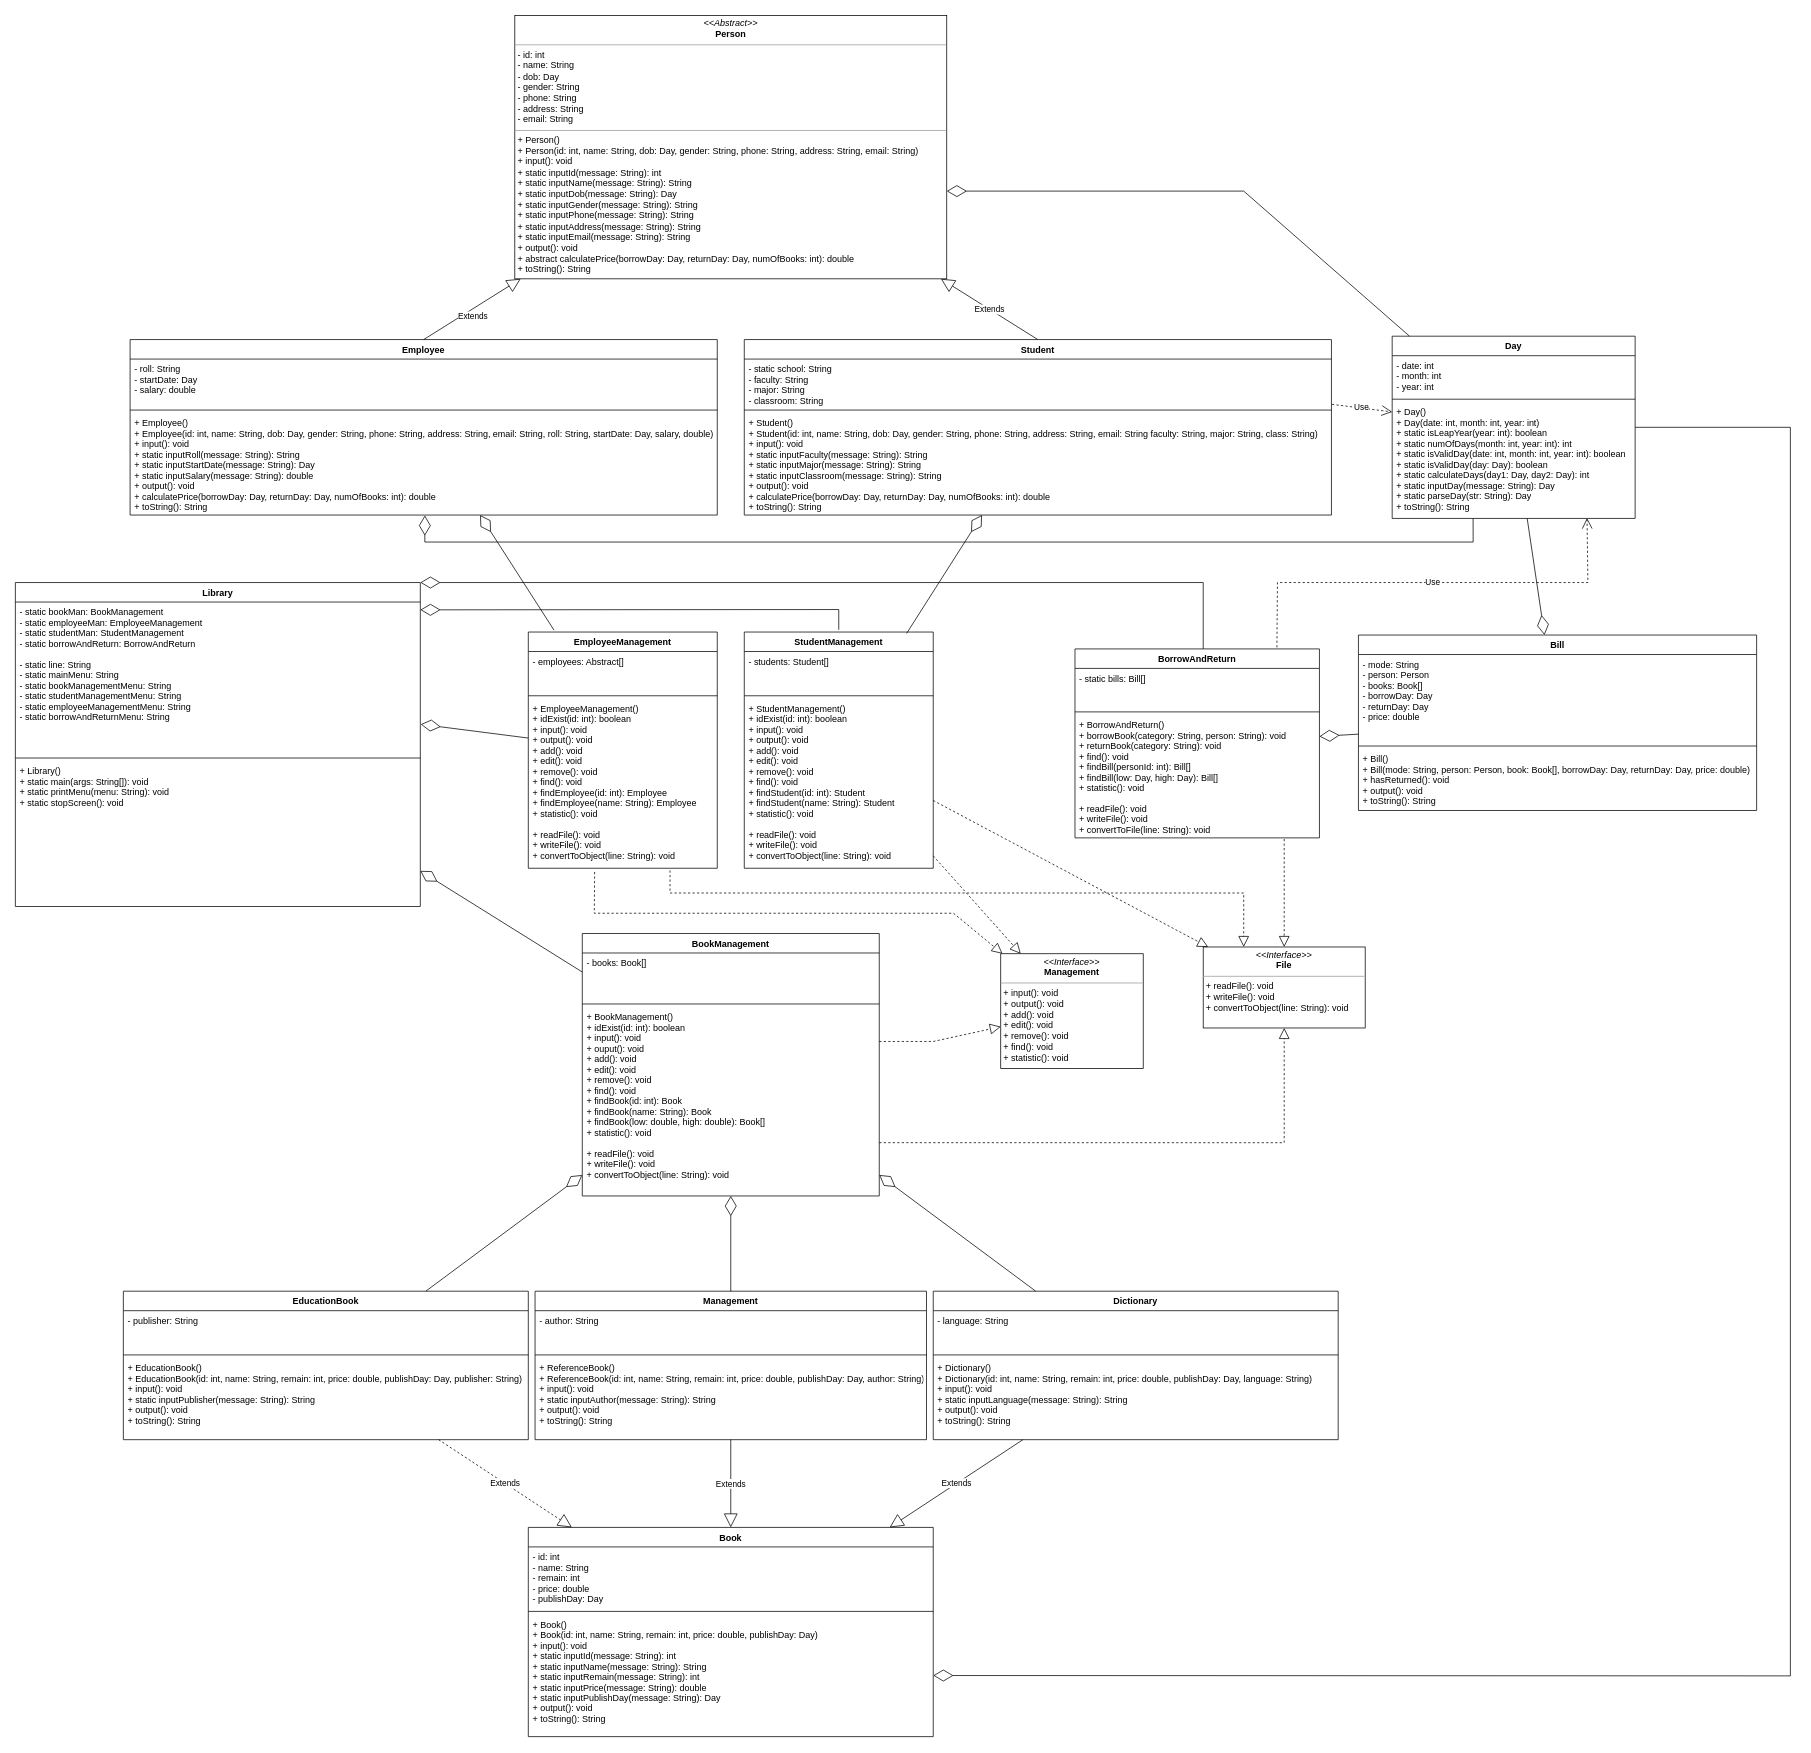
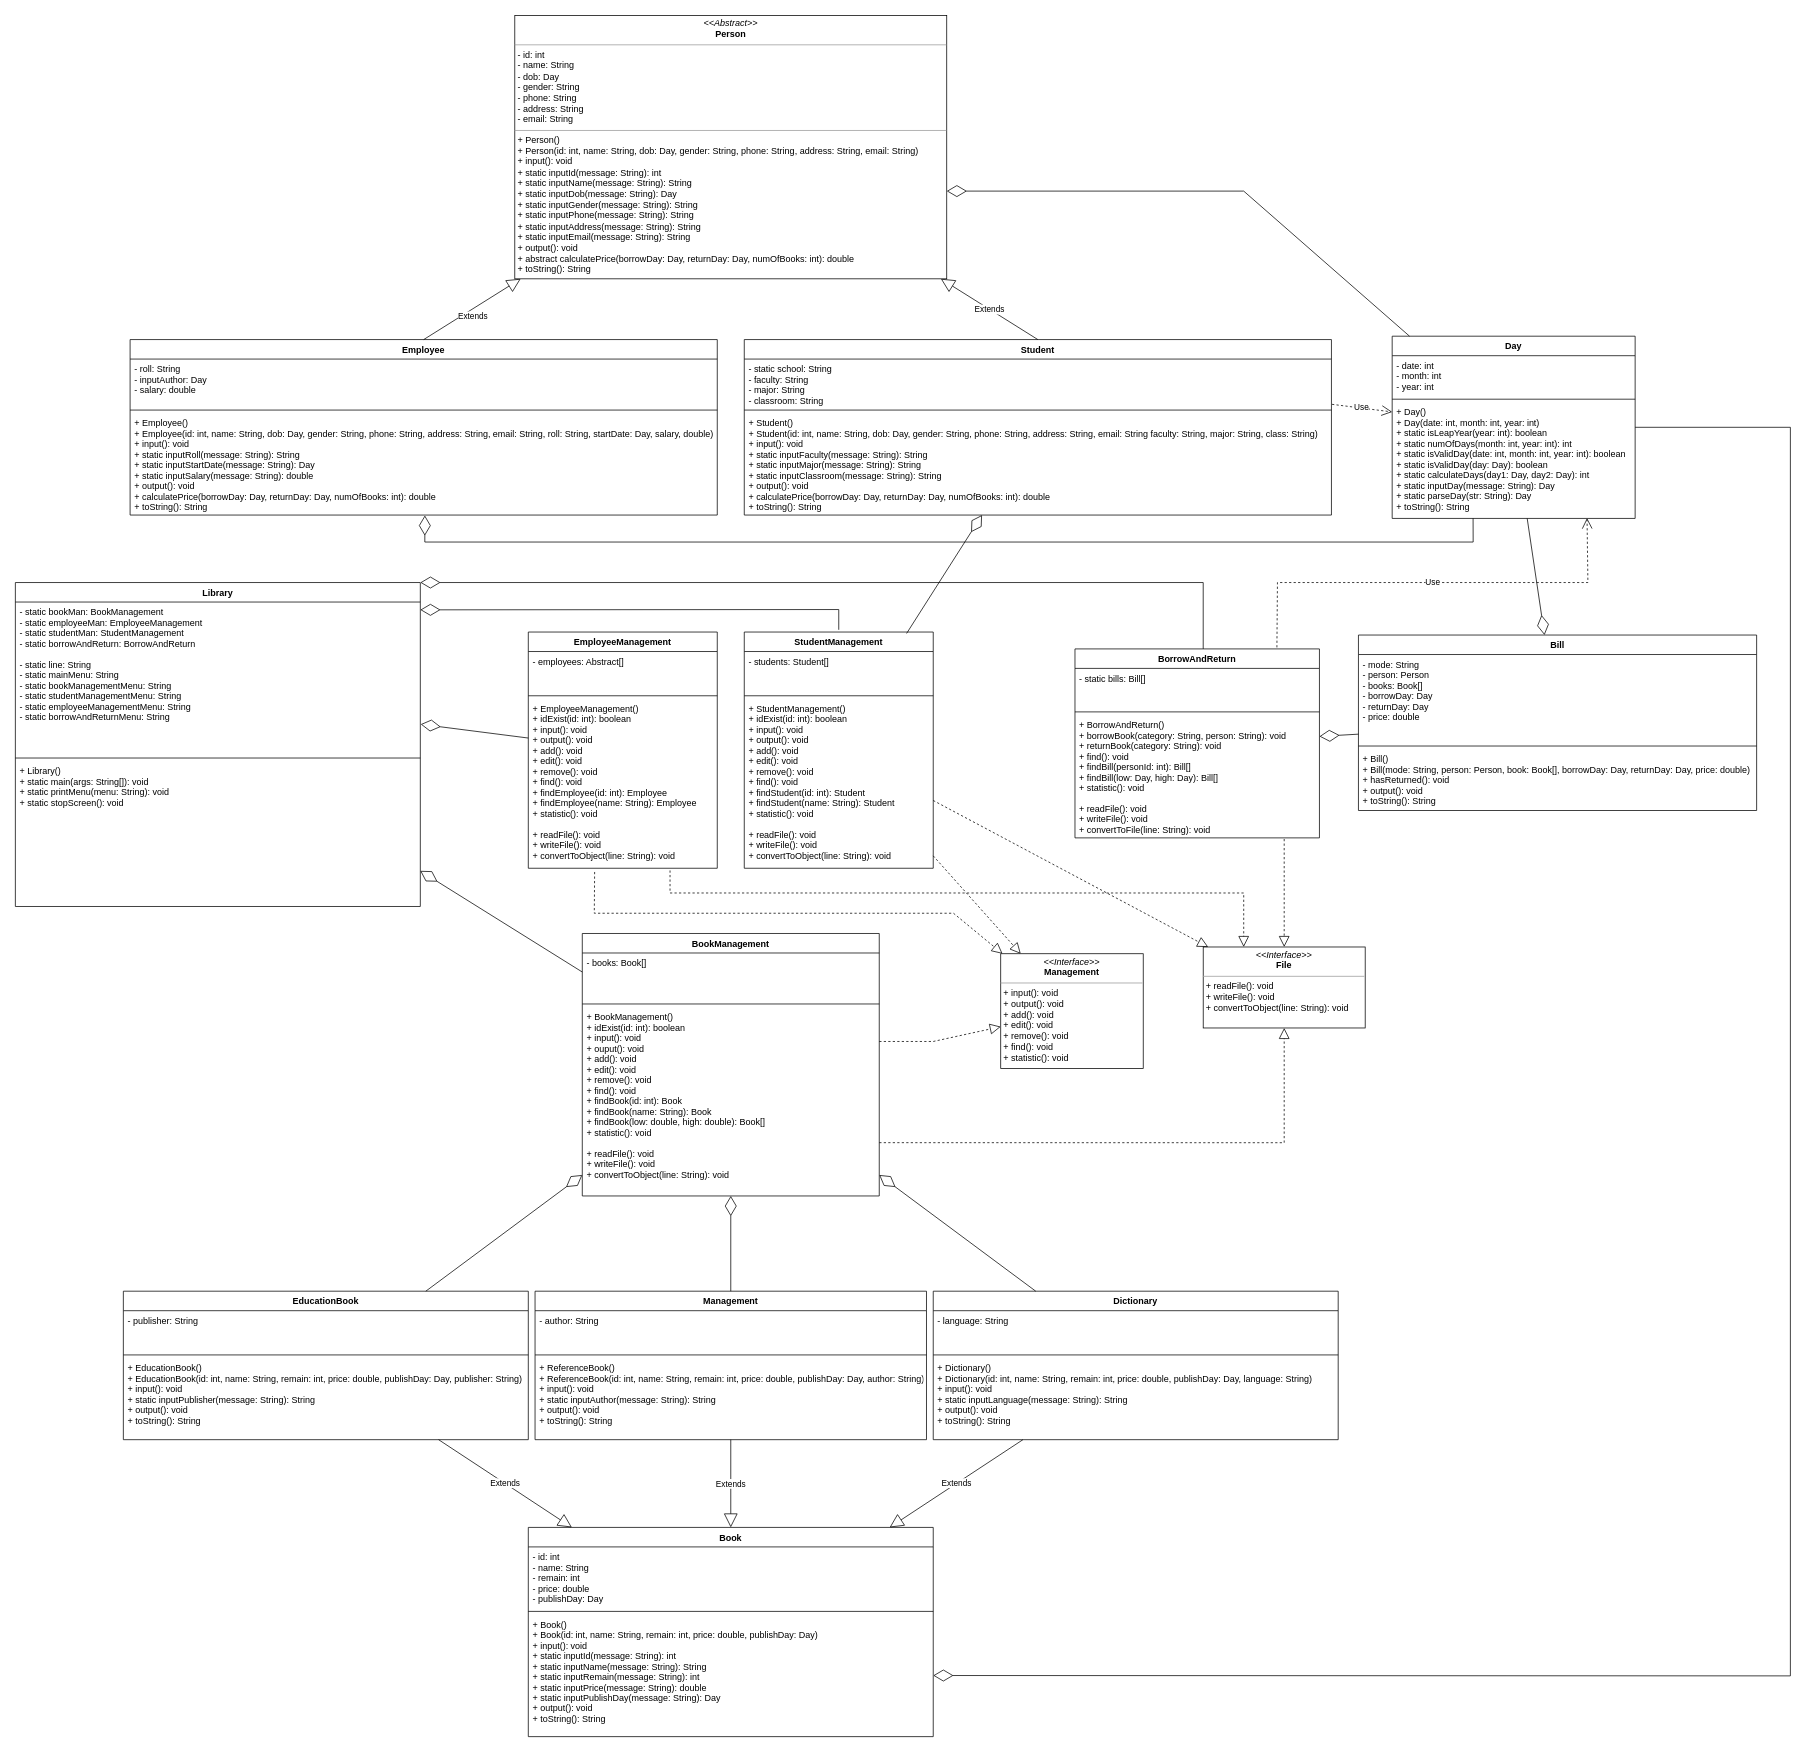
(163, 369) -> (163, 369)
(522, 580) -> none
(468, 1459) -> (468, 1459)
